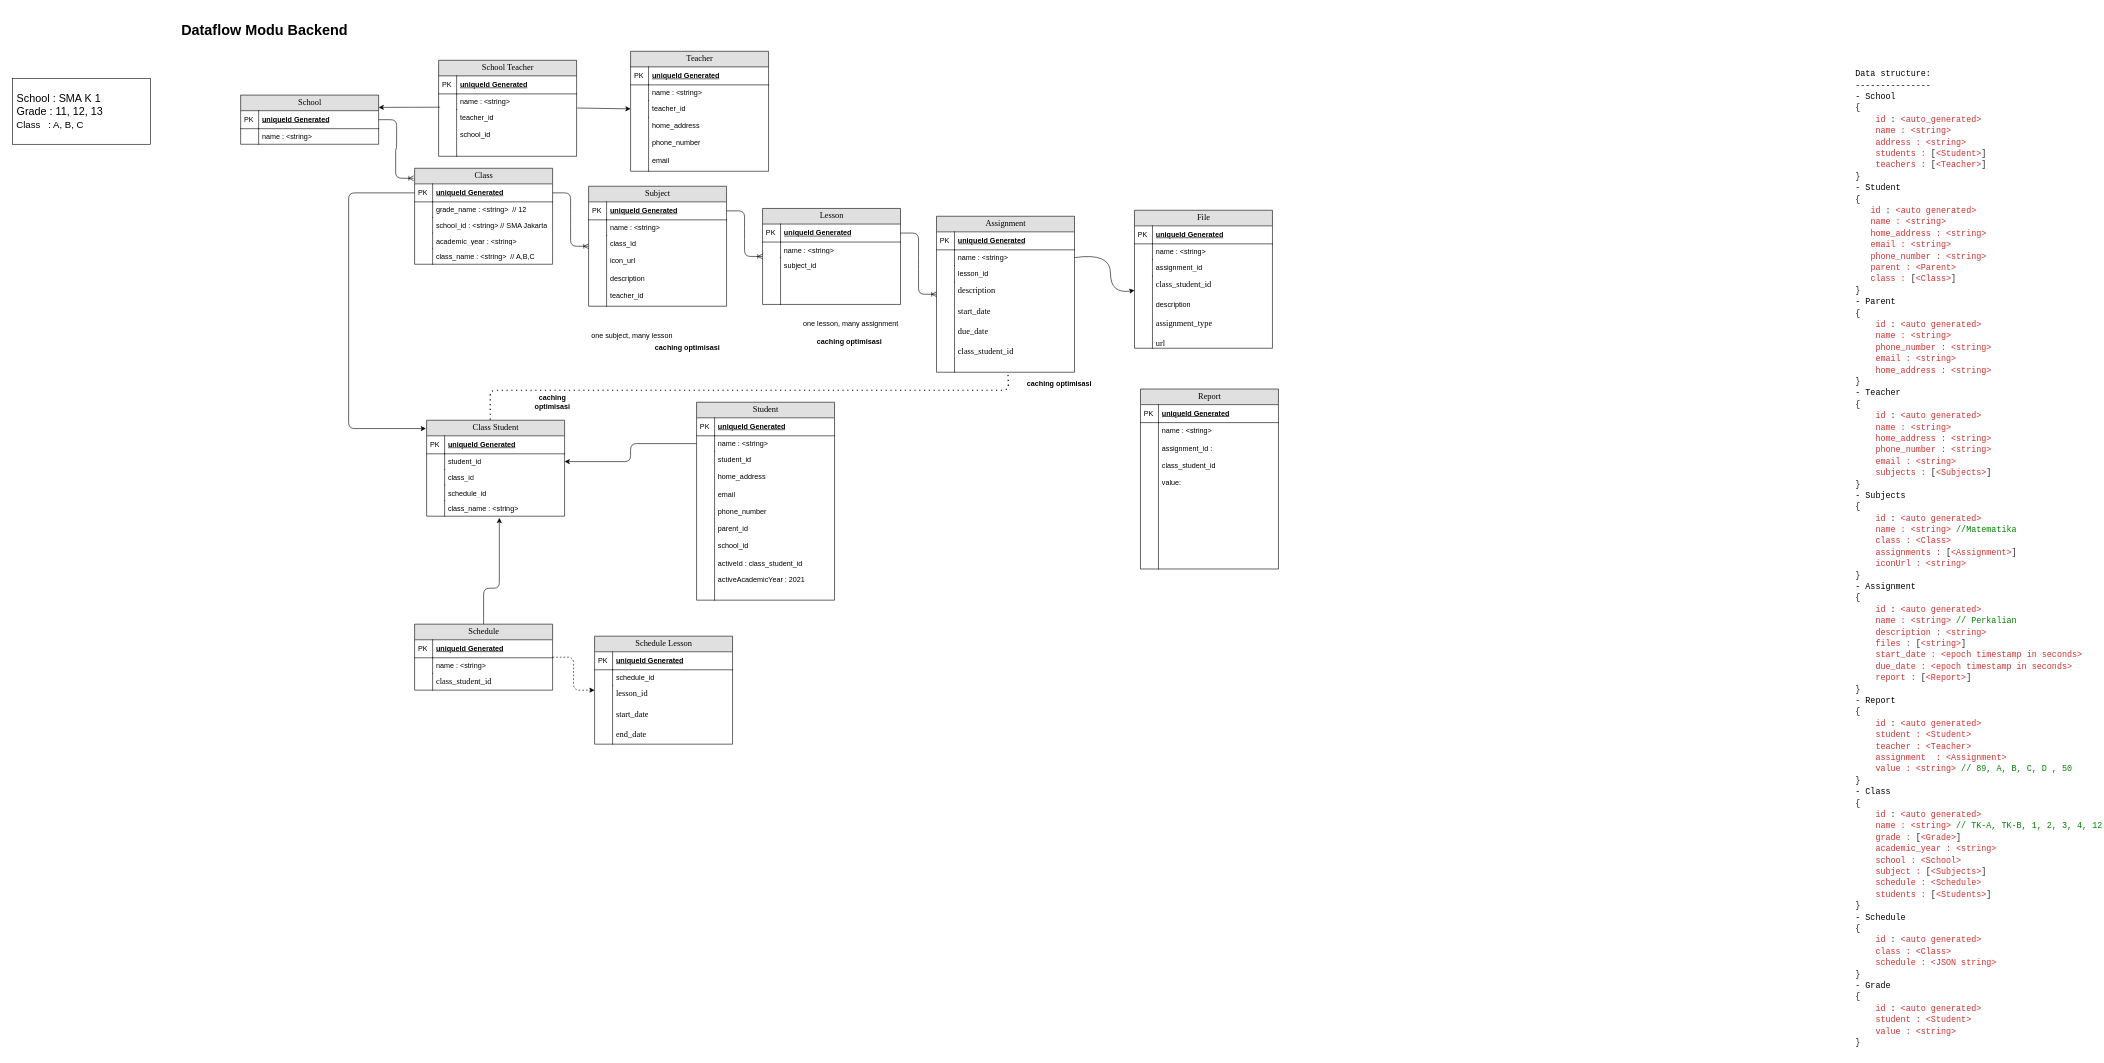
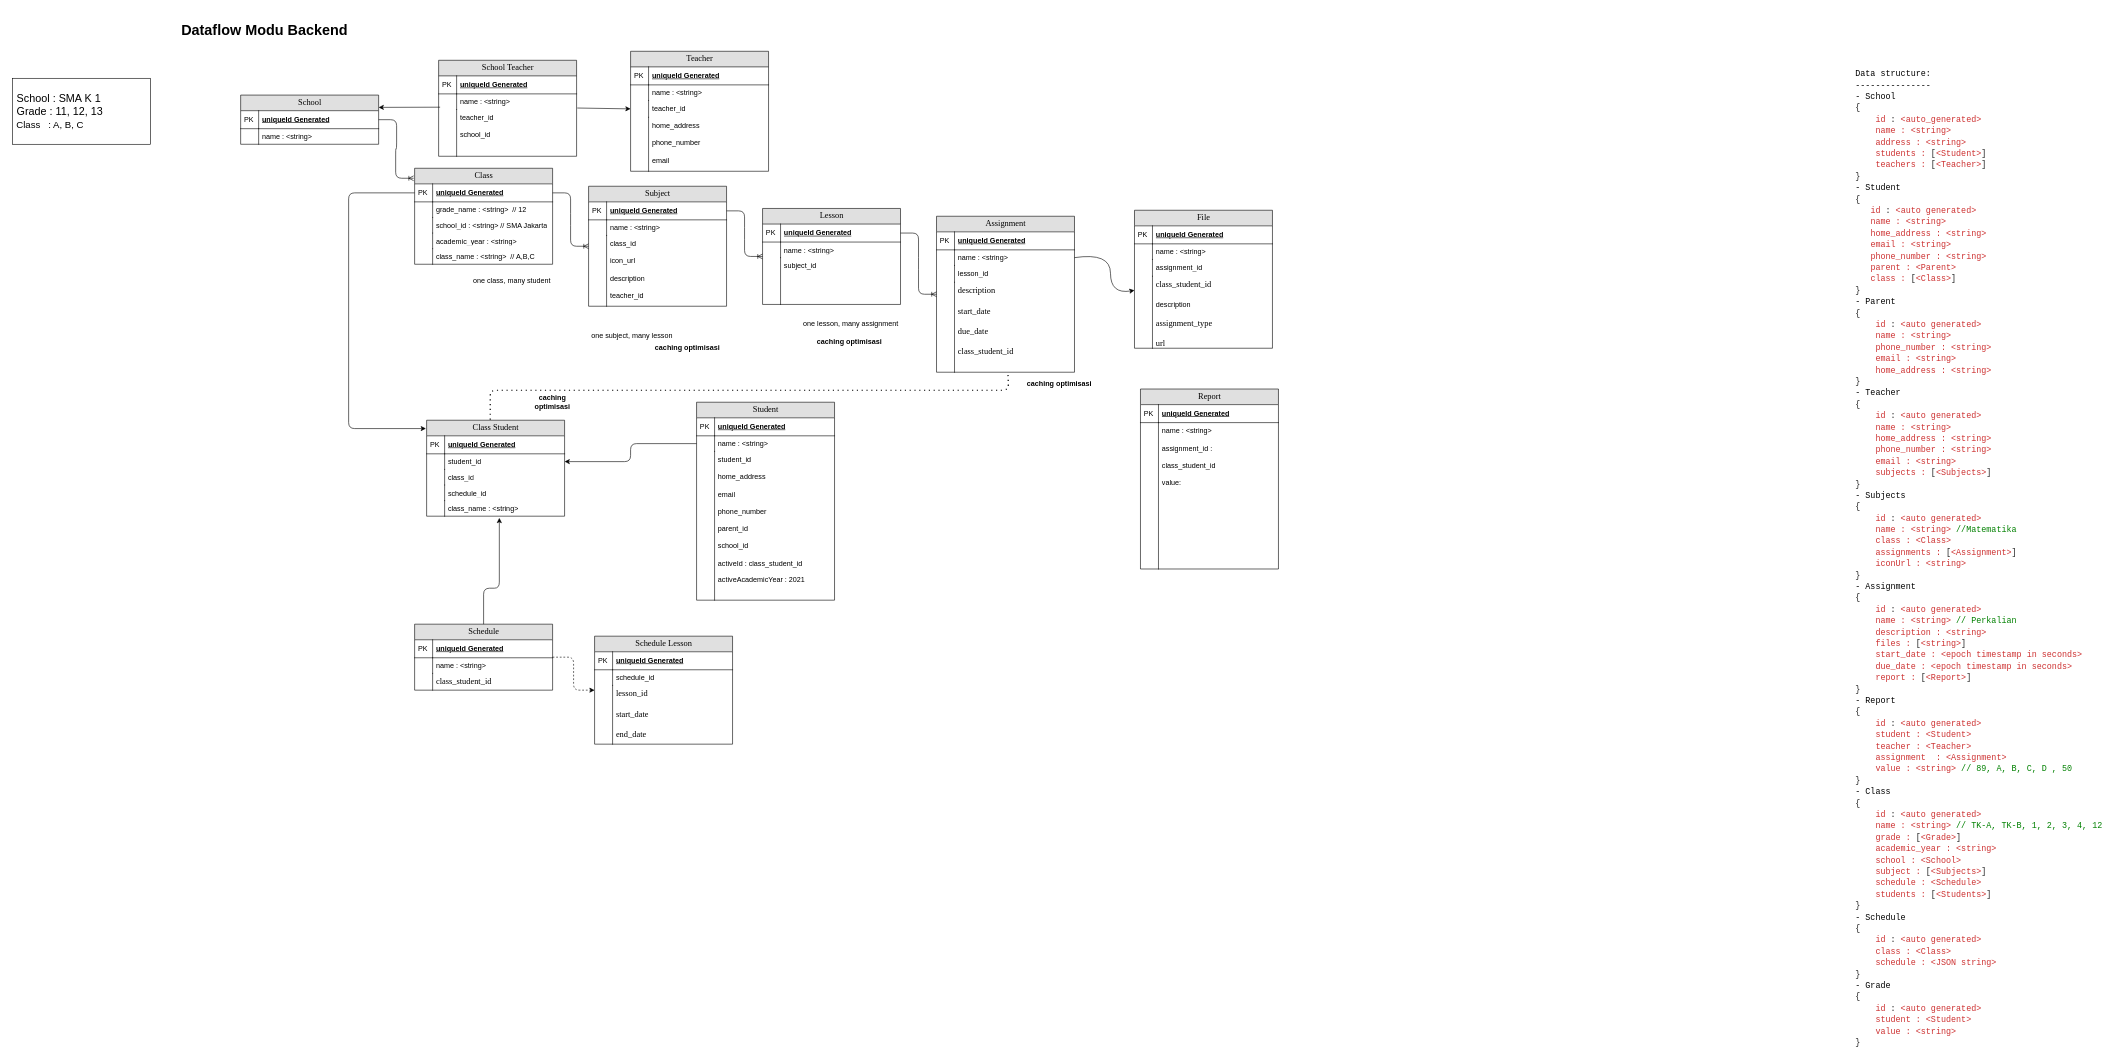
none -> (512, 281)
